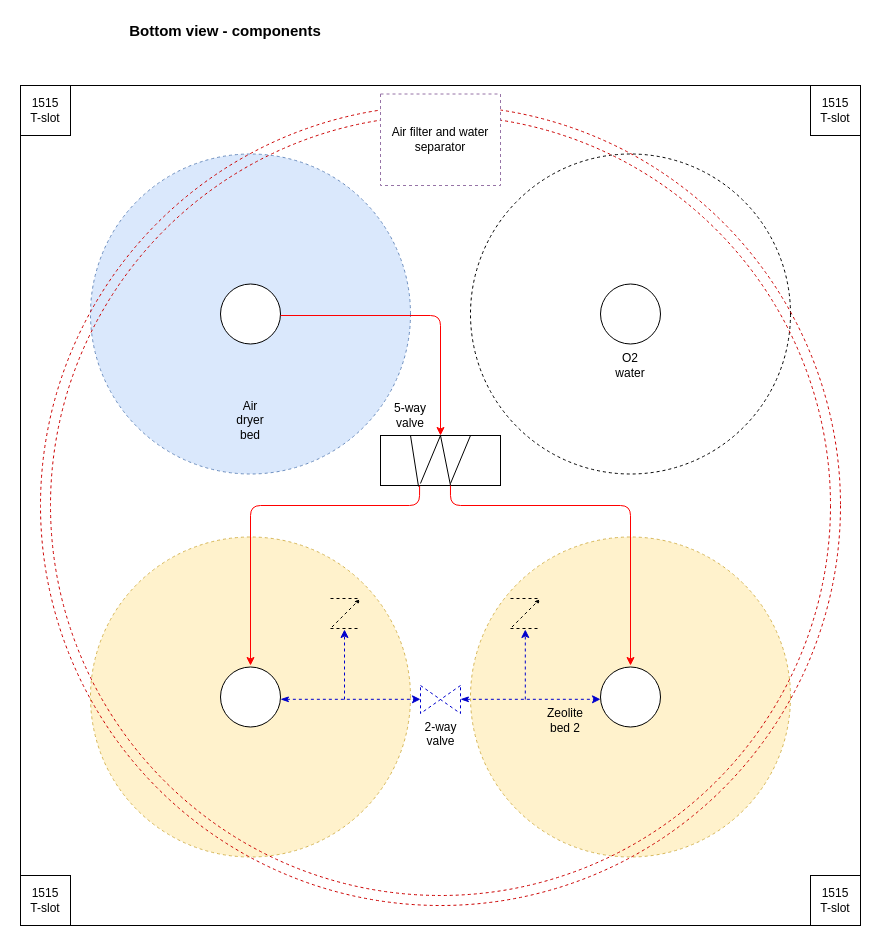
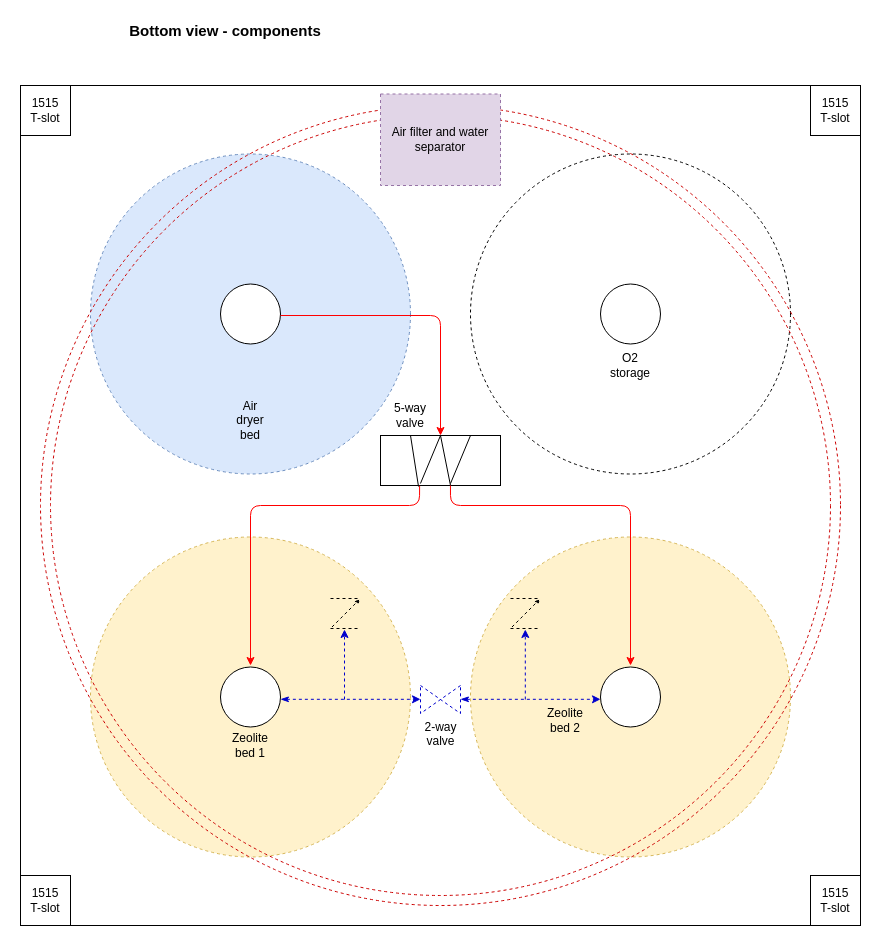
(441, 140) -> (441, 140)
(631, 366) -> (631, 366)
none -> (251, 746)
